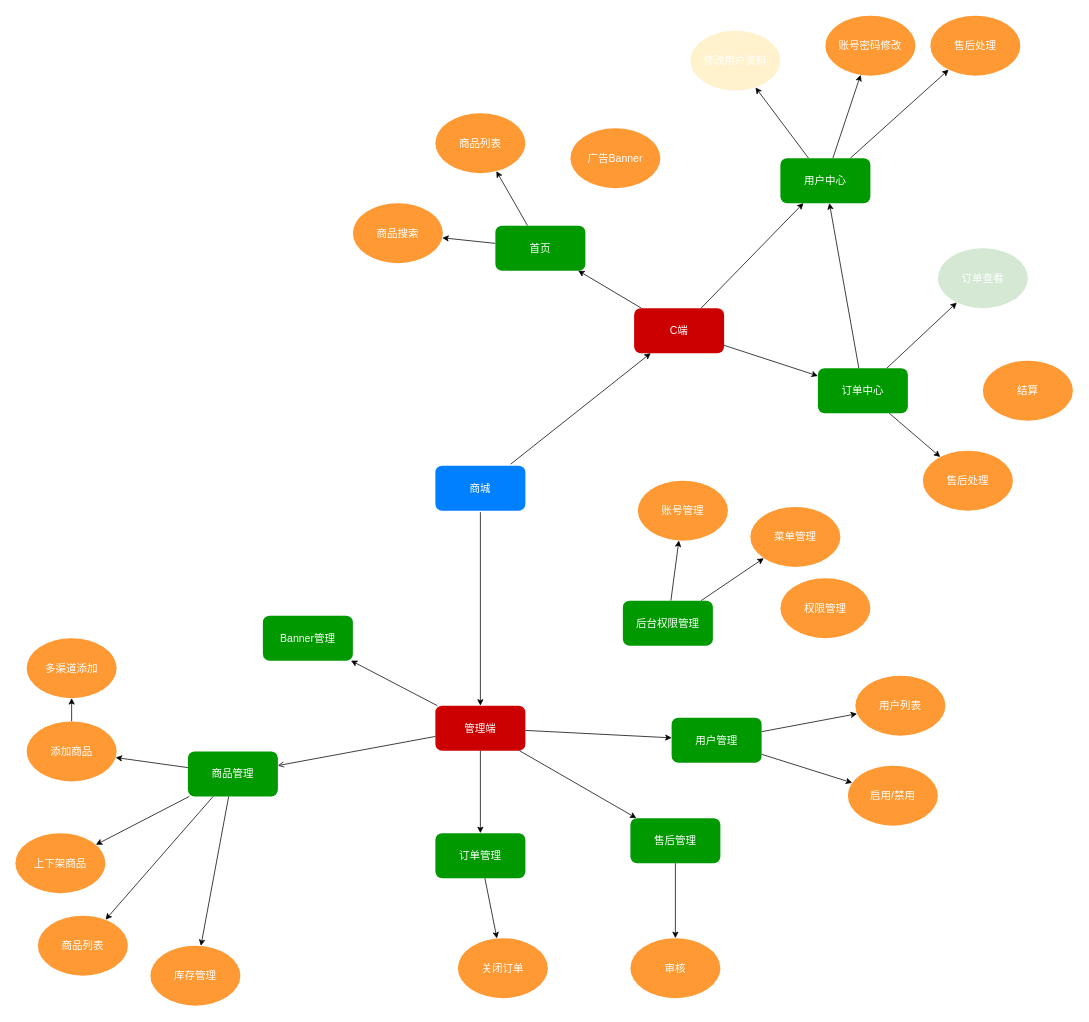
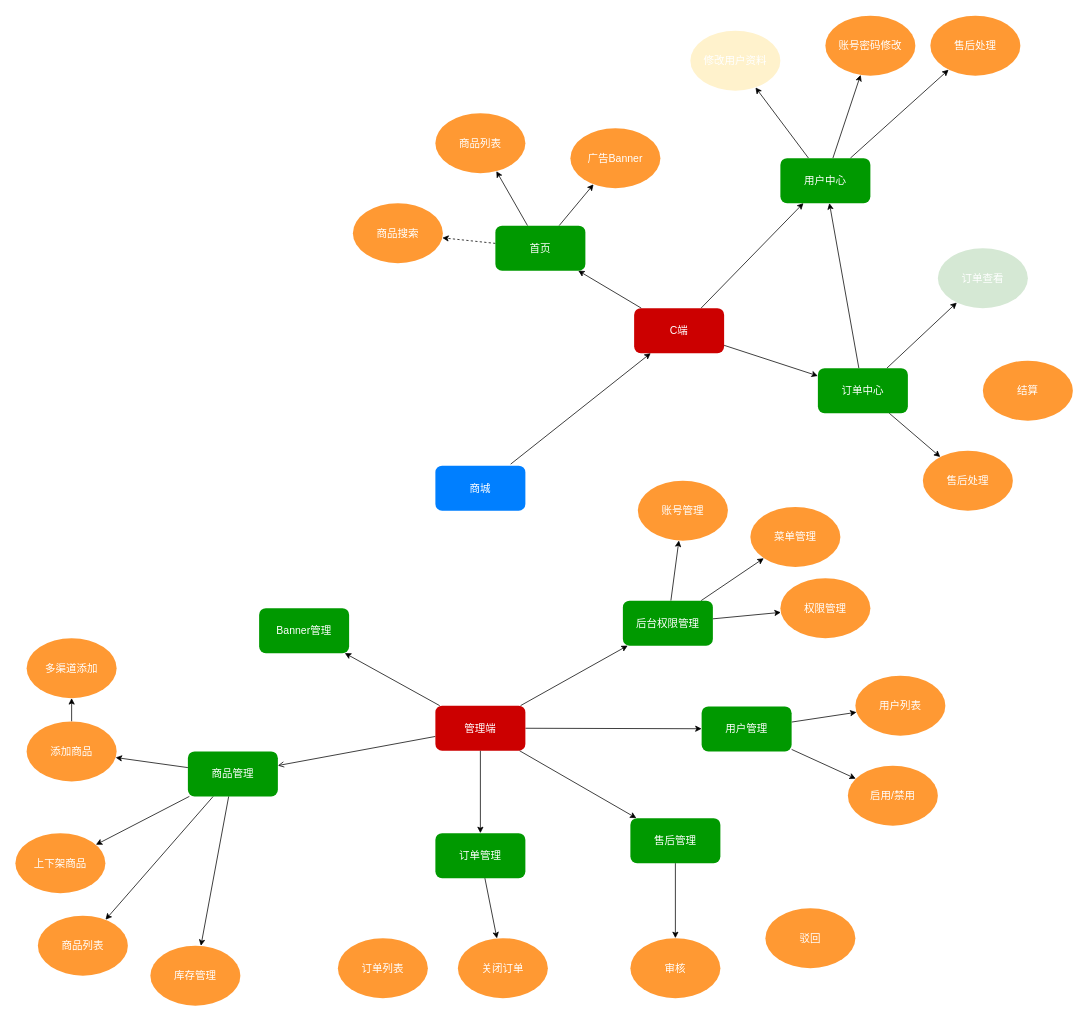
none -> (575, 206)
(472, 241) -> (472, 241)
(480, 606) -> none
none -> (744, 616)
(308, 638) -> (304, 630)
none -> (572, 677)
(717, 740) -> (747, 729)
none -> (810, 938)
none -> (383, 968)
